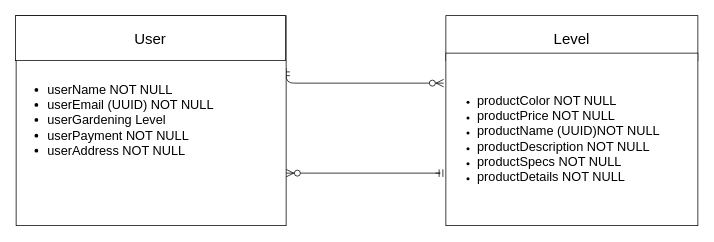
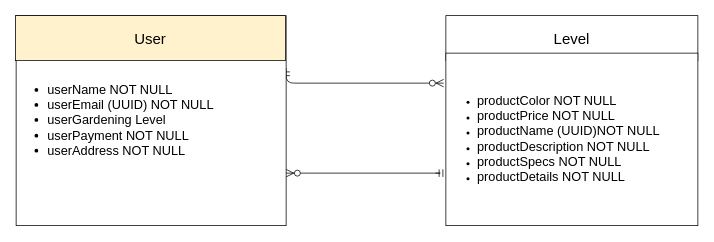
(150, 38) -> (150, 38)
